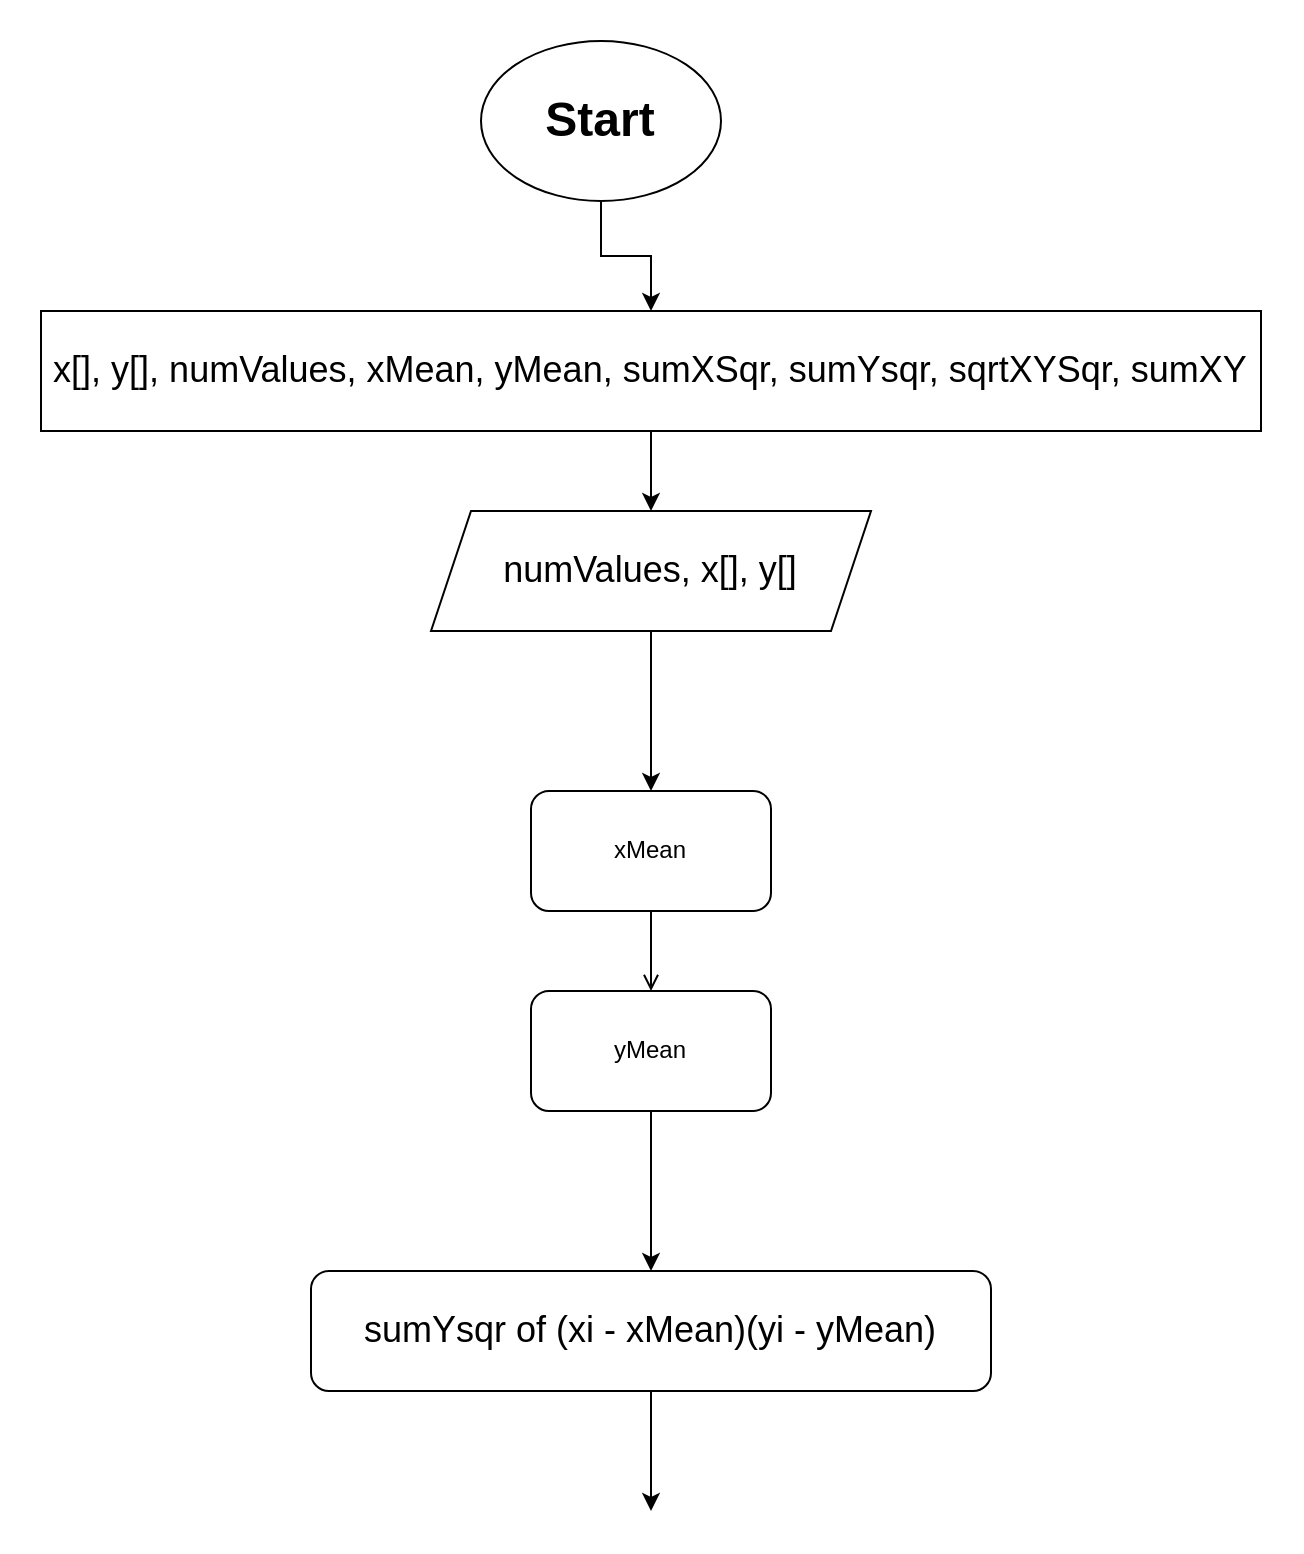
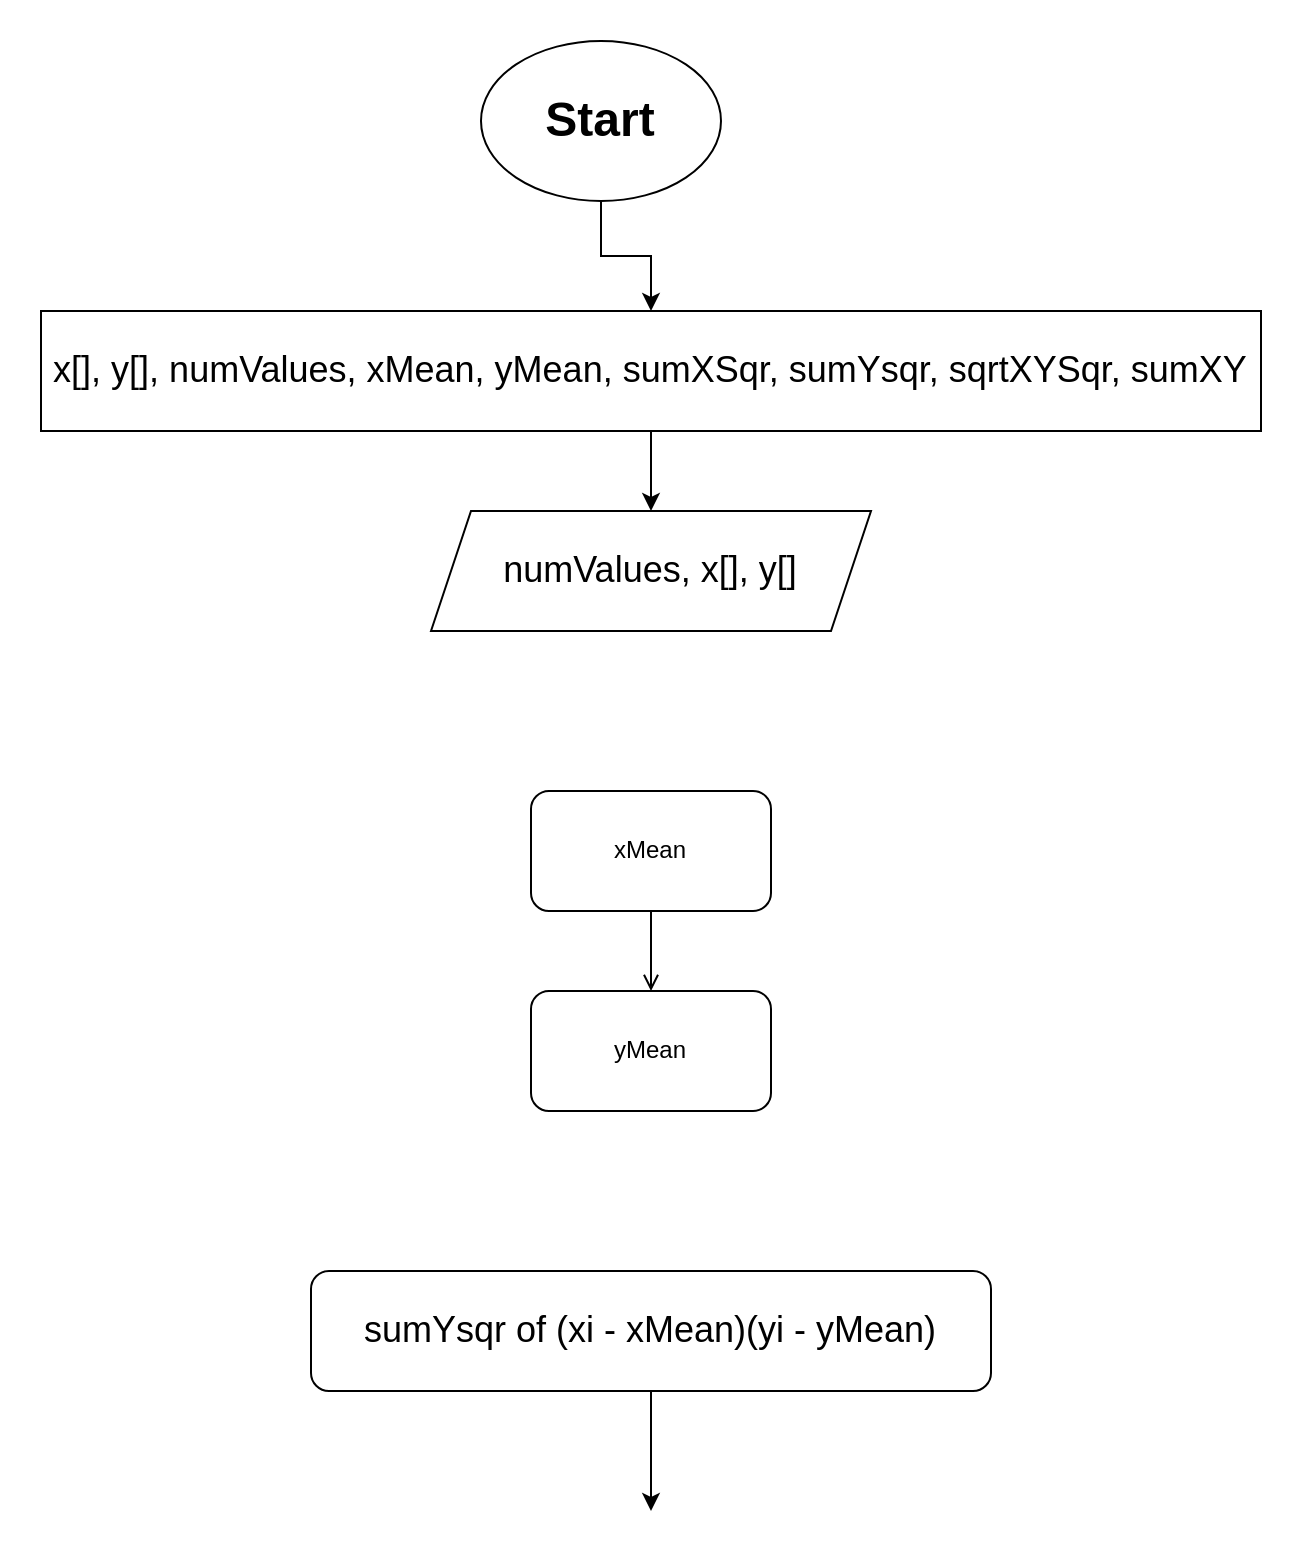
(651, 704) -> none
(651, 1184) -> none
